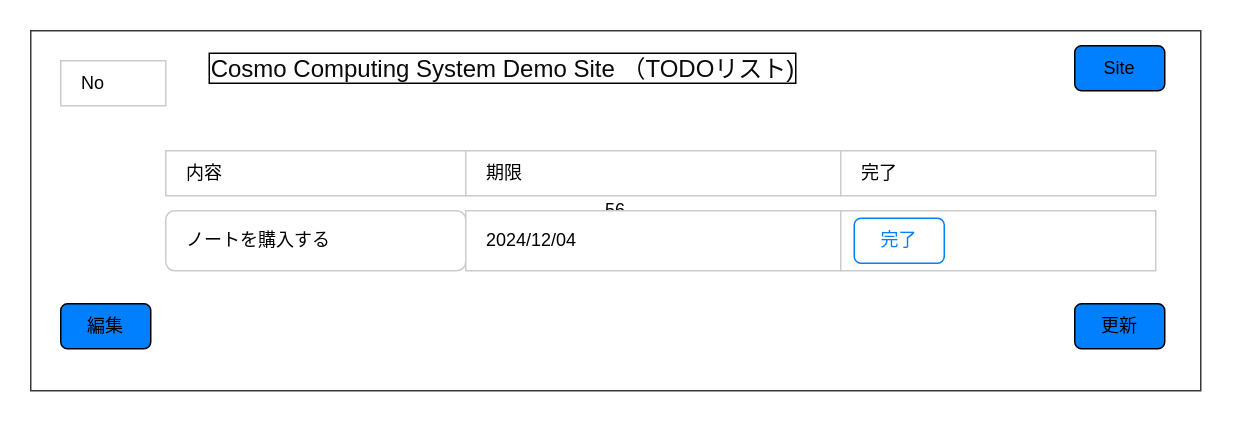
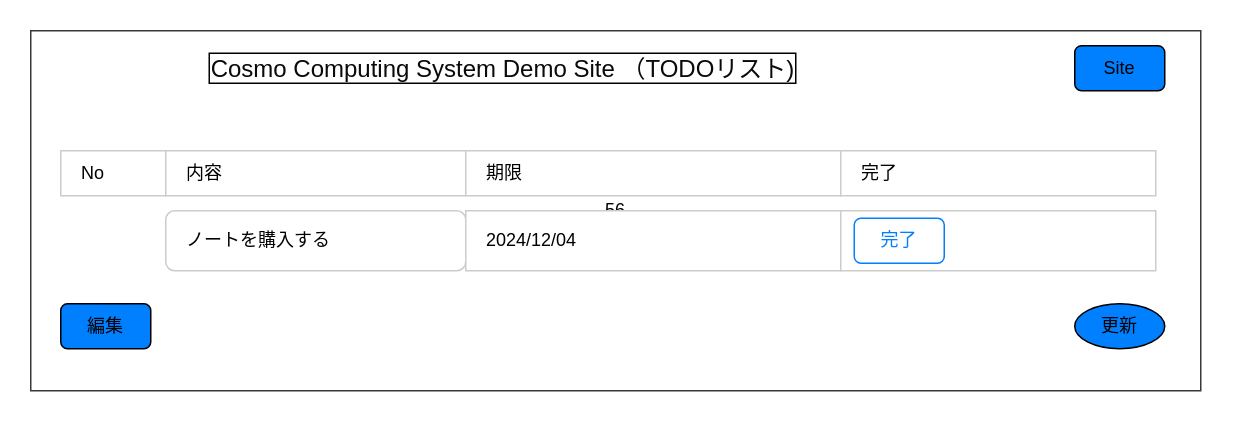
(113, 83) -> (113, 173)
(1120, 326) -> (1120, 326)
